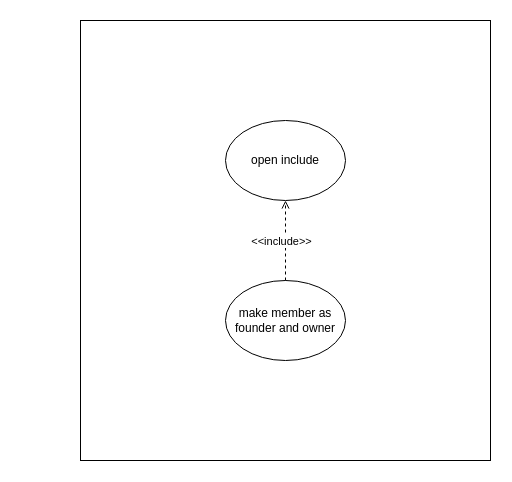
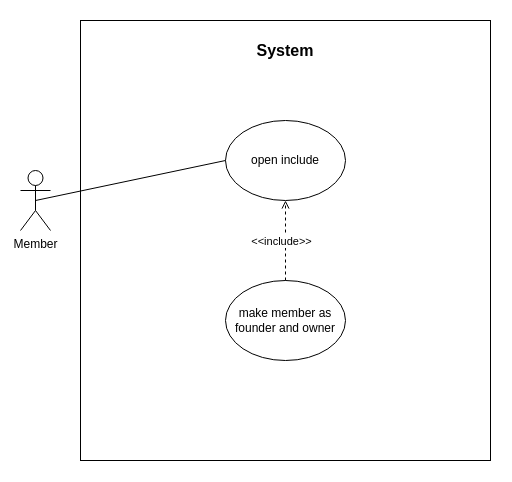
none -> (286, 51)
none -> (131, 180)
none -> (36, 201)
